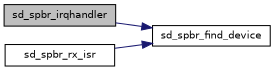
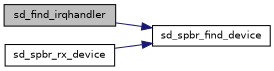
(60, 15) -> (60, 15)
(60, 55) -> (60, 55)
